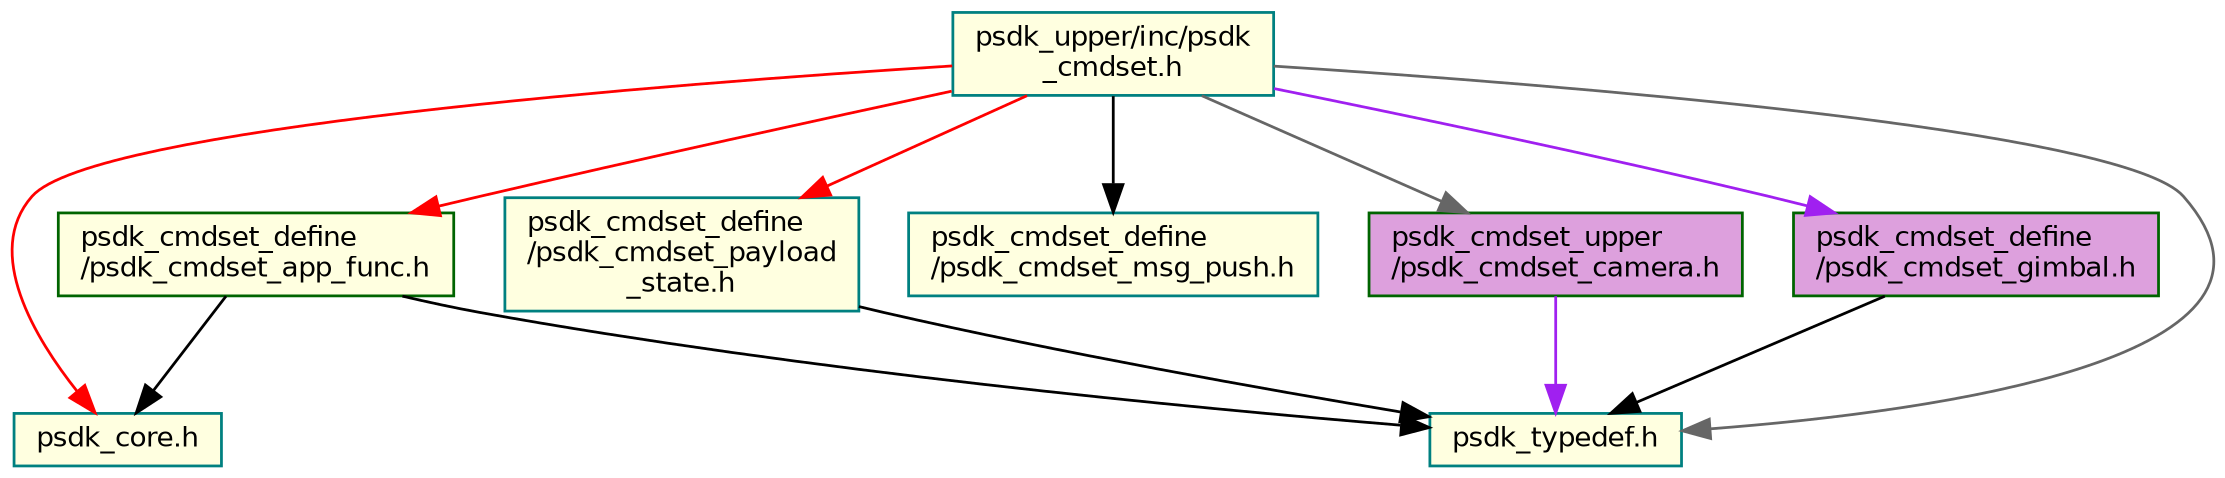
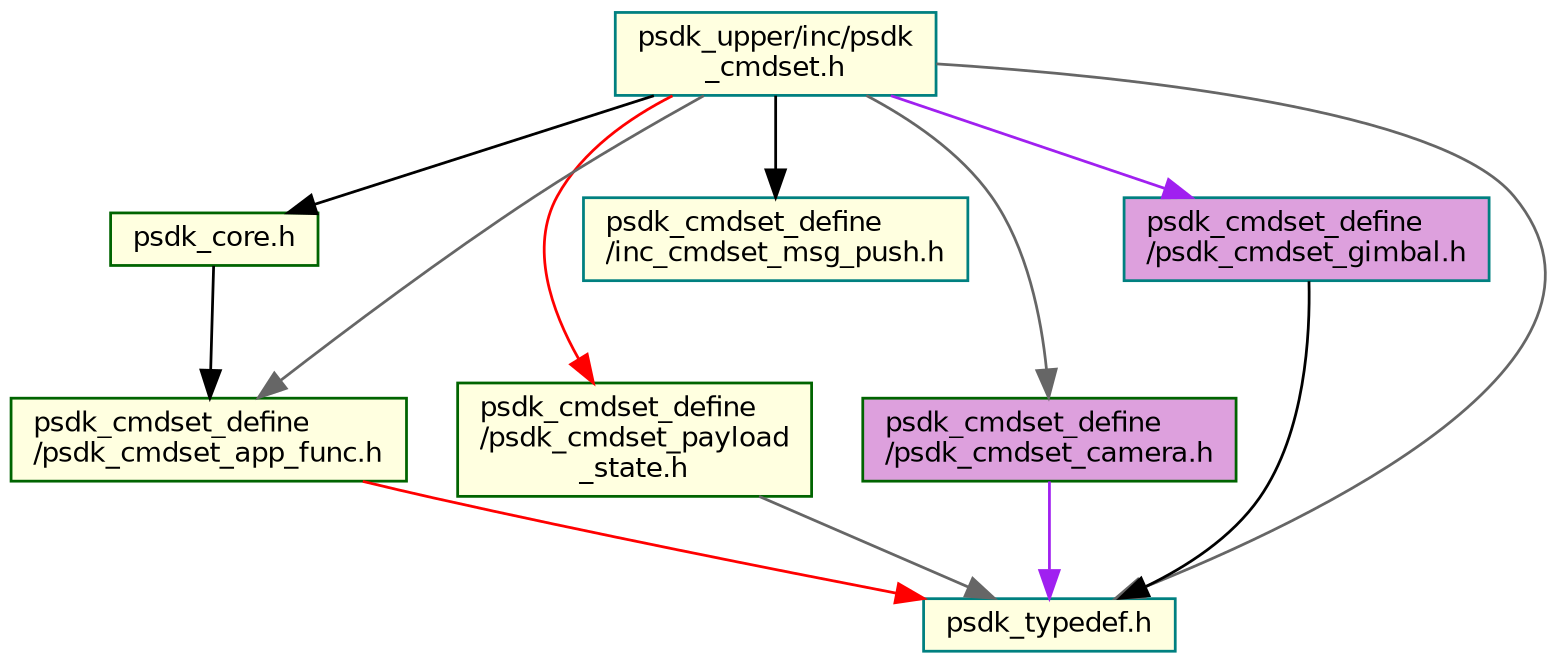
(379, 116) -> (484, 150)
(695, 147) -> (486, 229)
(682, 254) -> (635, 440)
(1113, 254) -> (776, 239)
(1556, 254) -> (1049, 440)
(1976, 254) -> (1307, 239)
(190, 343) -> (212, 318)
(1129, 363) -> (864, 542)
(900, 374) -> (629, 540)
(118, 440) -> (214, 239)
